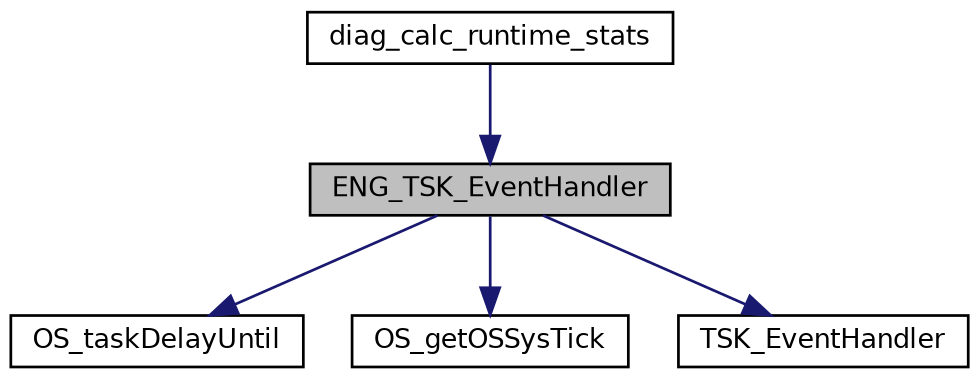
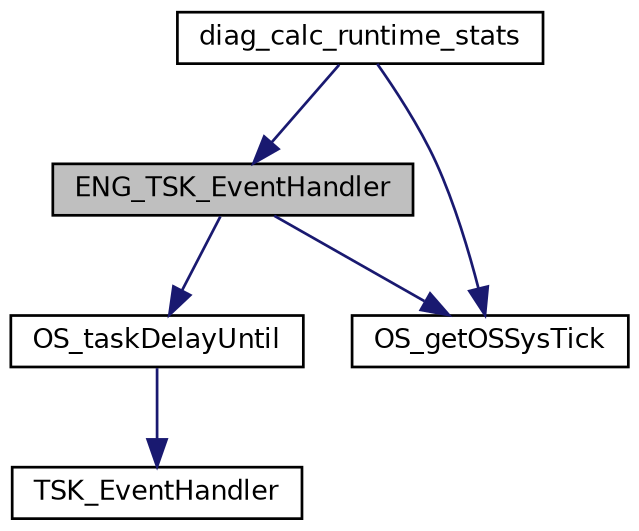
none -> (440, 171)
(644, 260) -> (157, 403)
